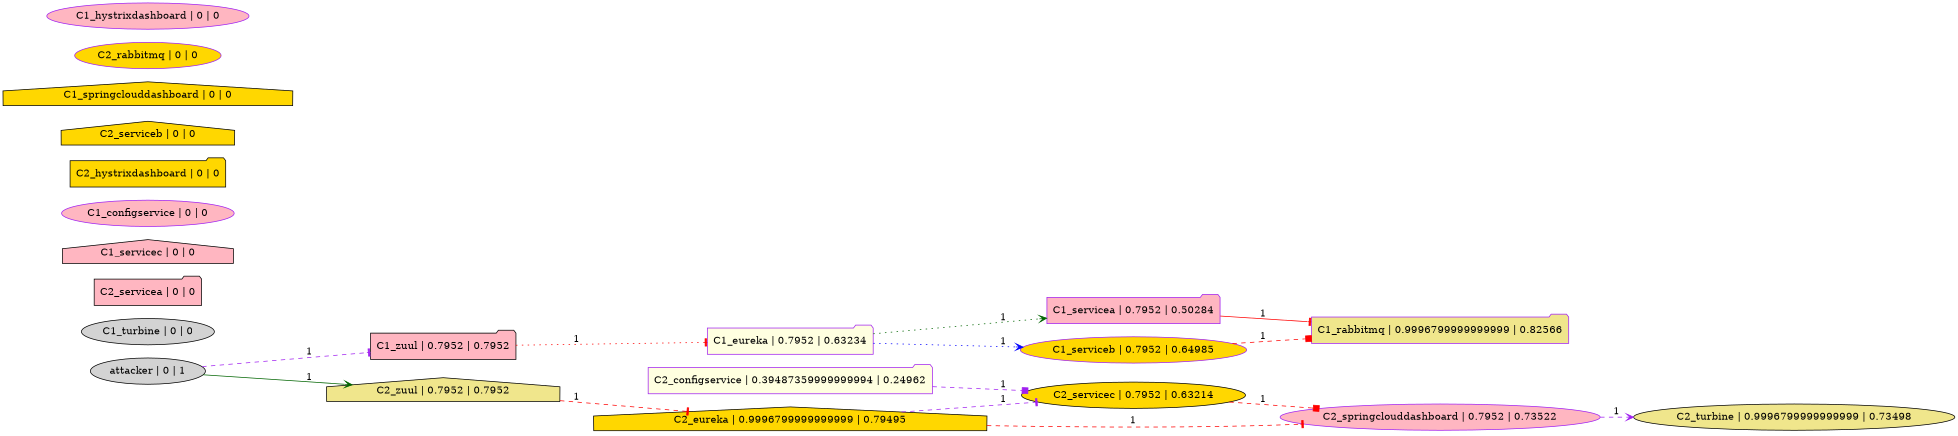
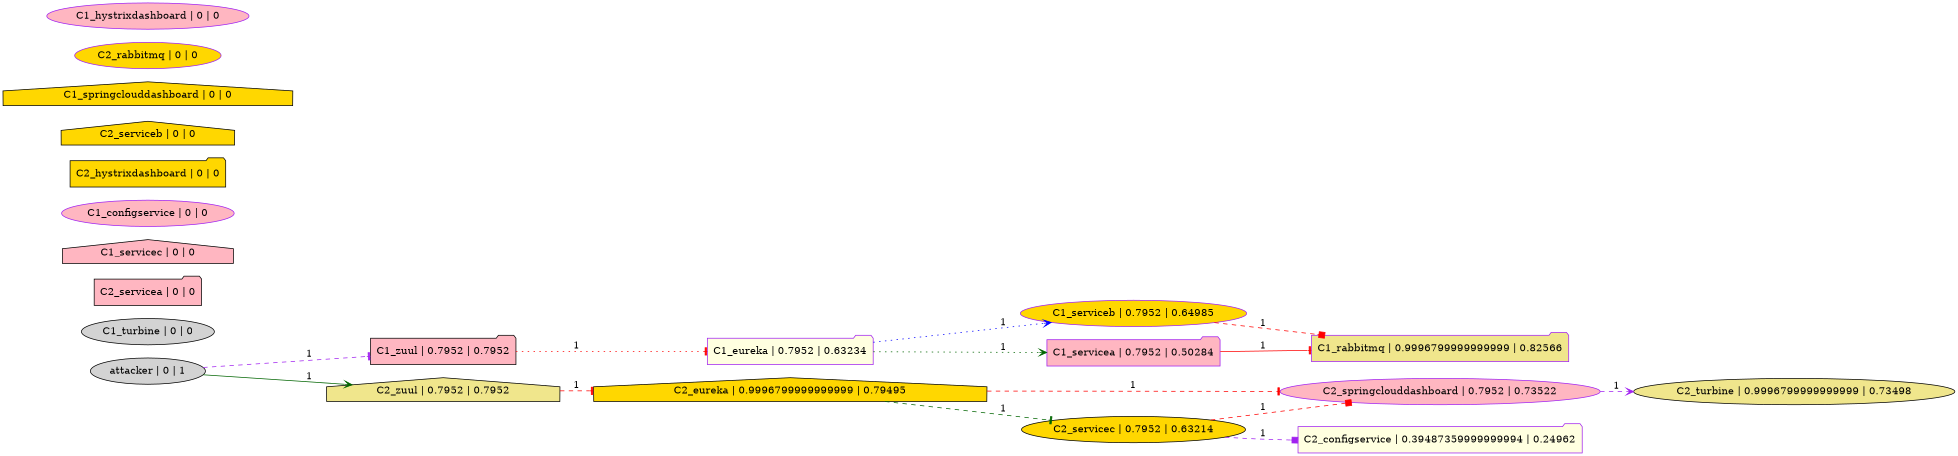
(976, 389) -> (1258, 439)
(968, 407) -> (967, 411)
